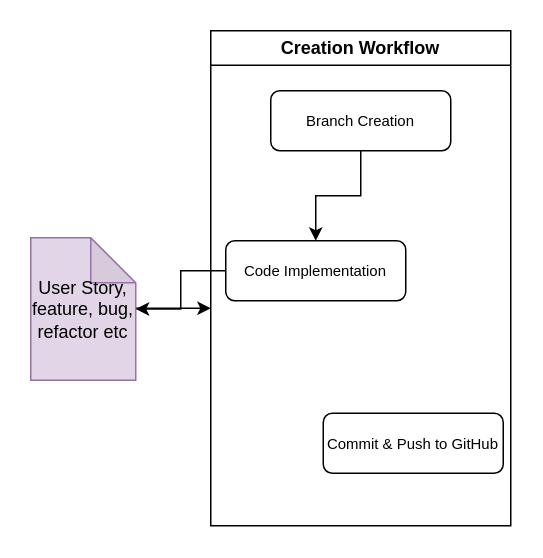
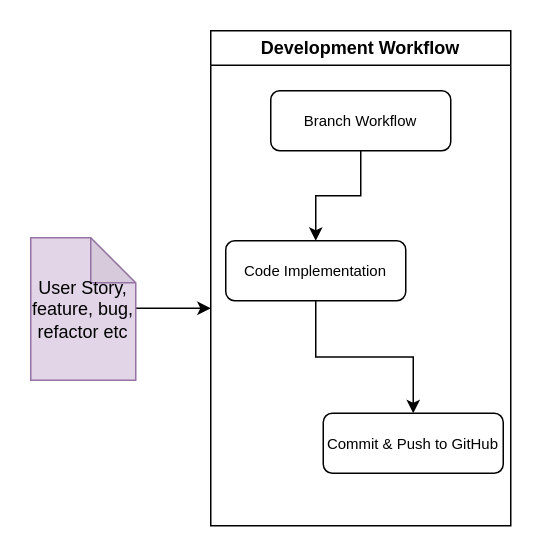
(361, 49) -> (361, 49)
(361, 121) -> (361, 121)
(186, 271) -> (359, 357)
